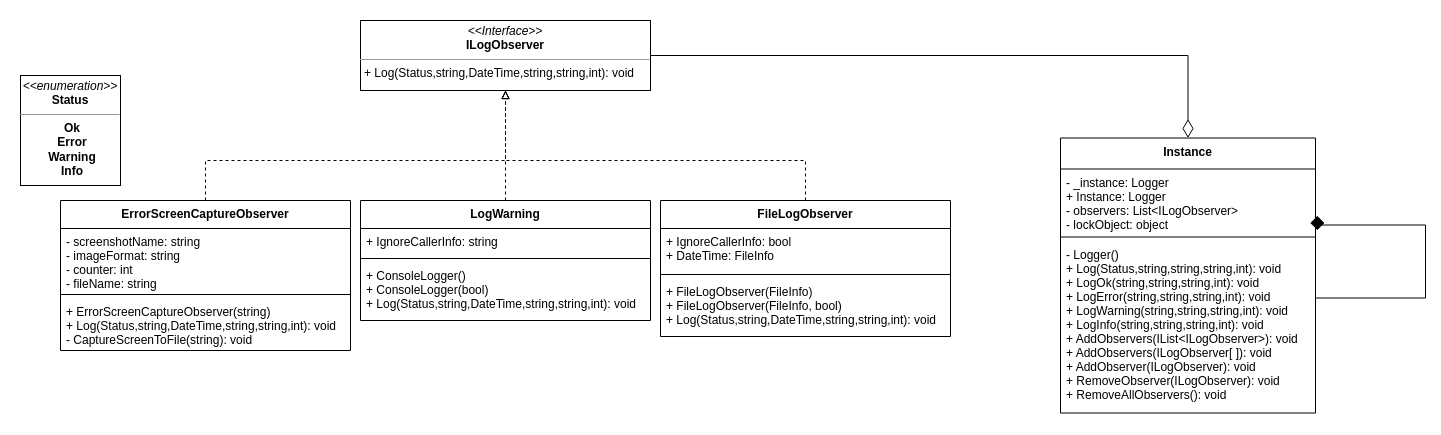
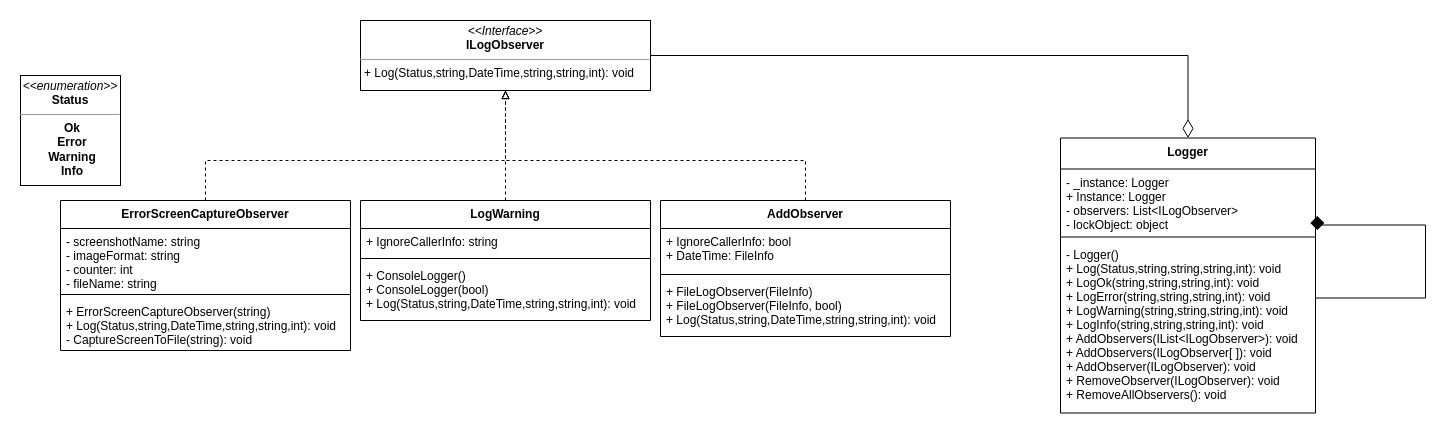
(1188, 152) -> (1188, 152)
(805, 214) -> (805, 214)
